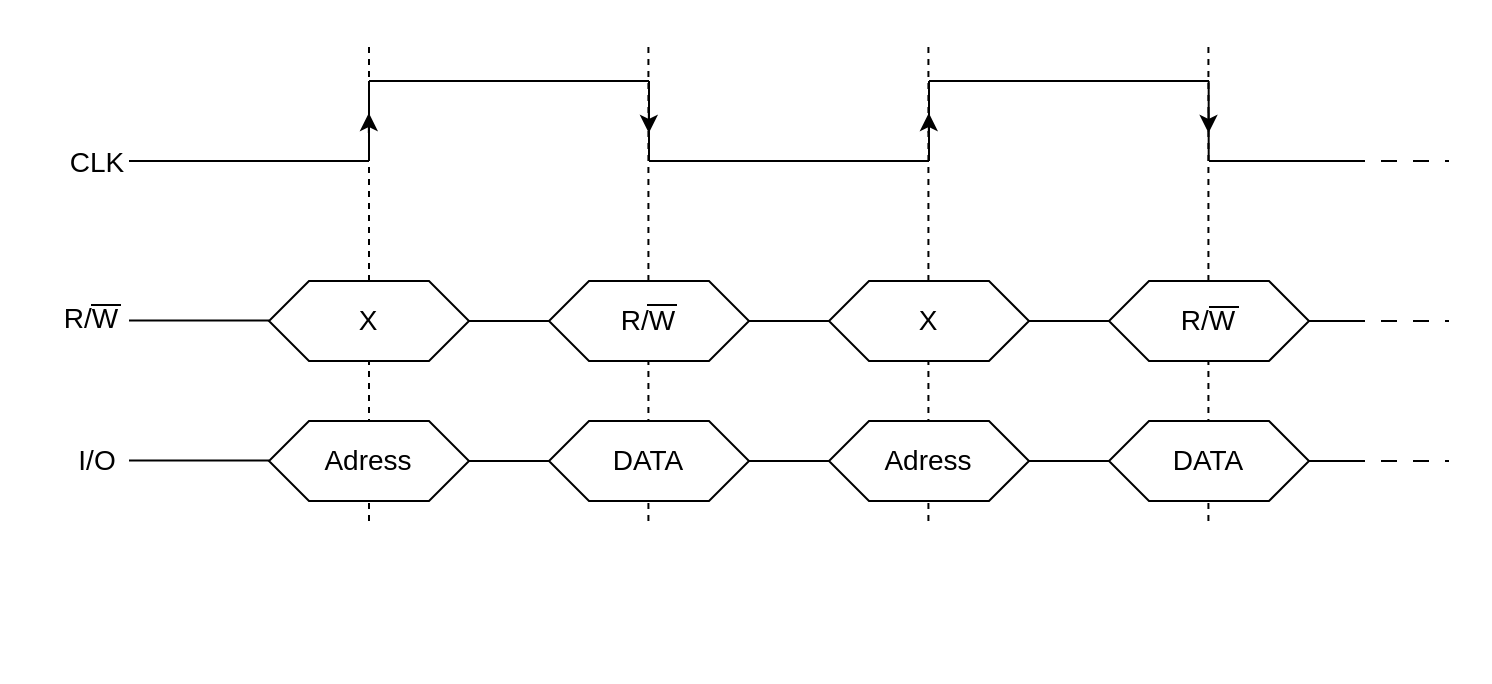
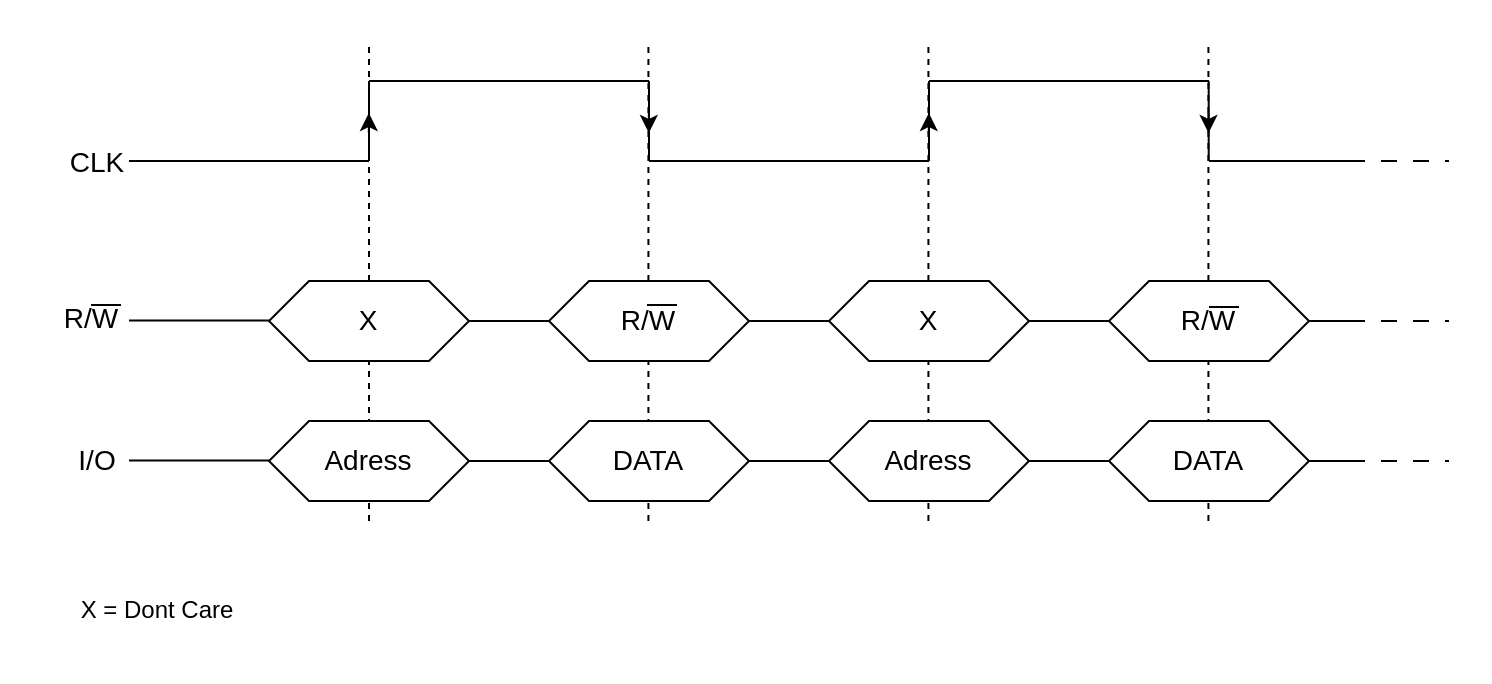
none -> (157, 611)
